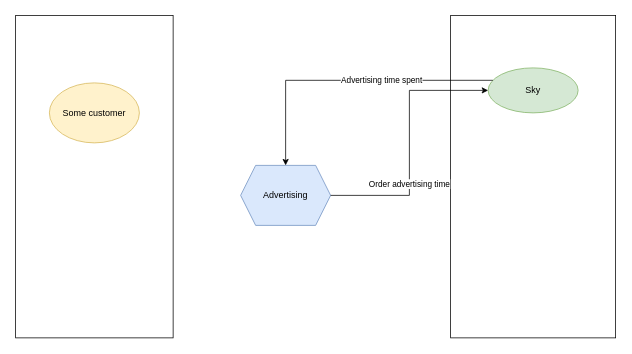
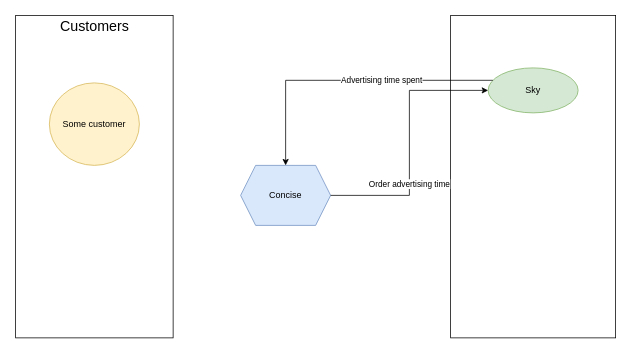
none -> (94, 27)
(94, 113) -> (94, 124)
(285, 195) -> (285, 195)
